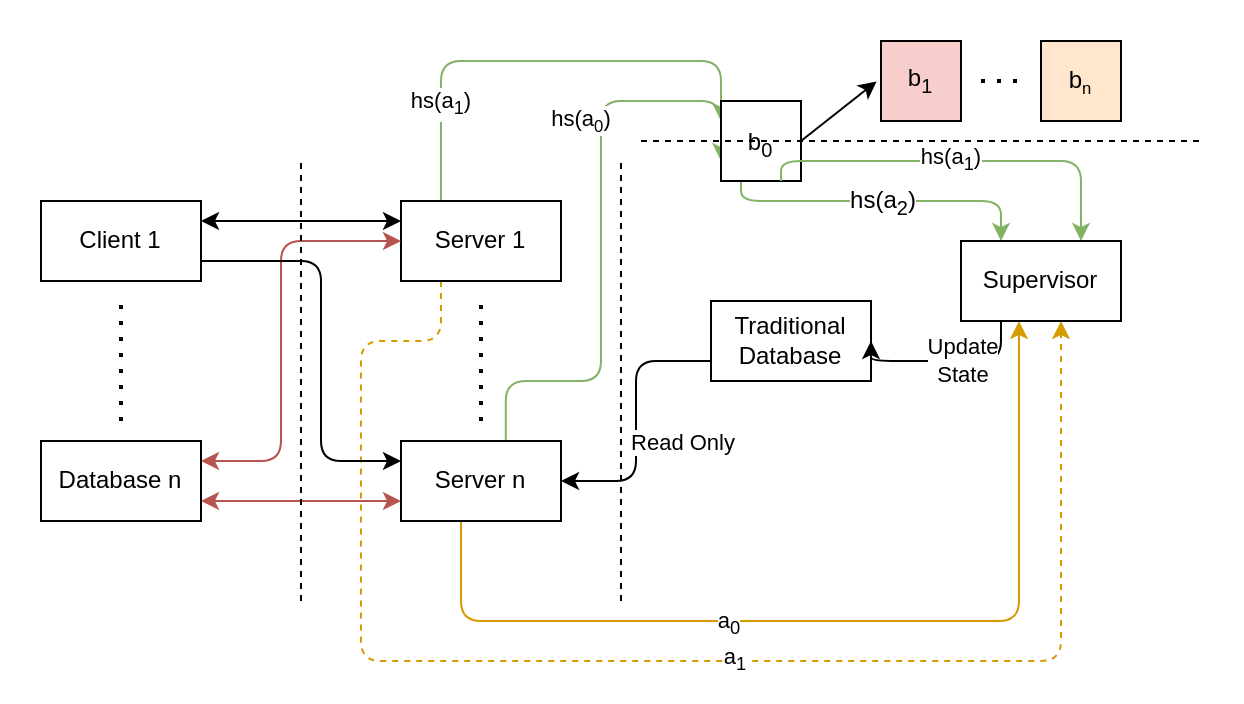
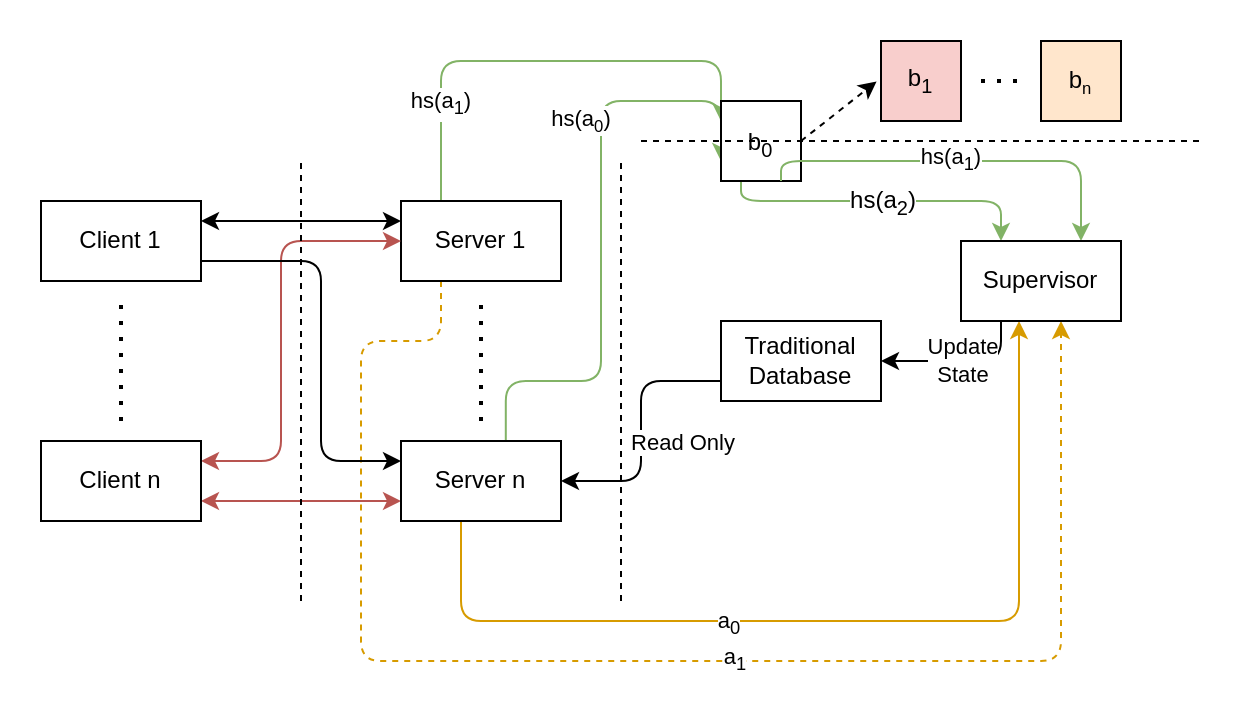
(836, 114) -> (836, 114)
(791, 341) -> (801, 361)
(121, 481) -> (121, 481)
